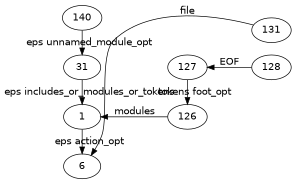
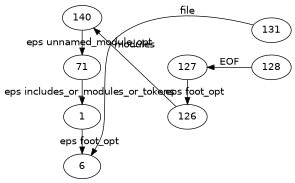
(82, 67) -> (82, 67)
(195, 92) -> (195, 92)
(138, 117) -> (137, 70)
(89, 142) -> (89, 142)
